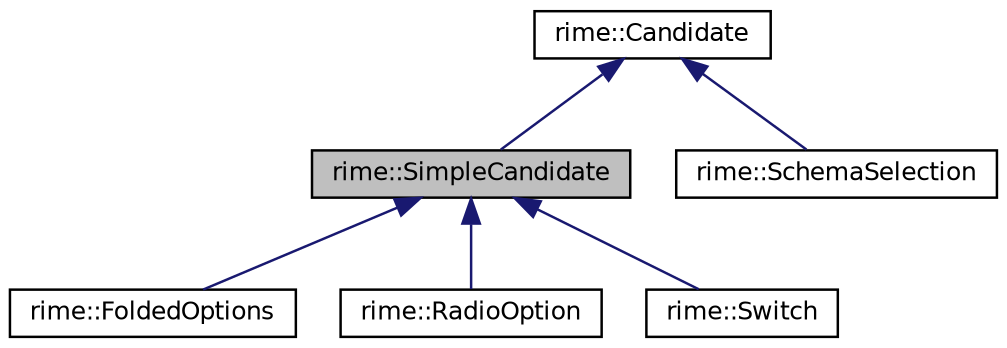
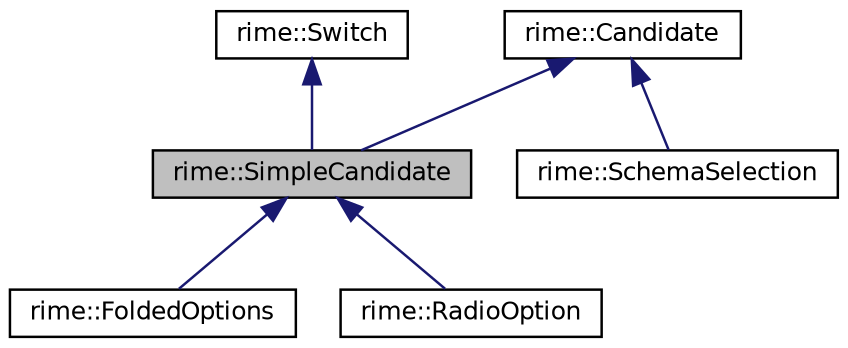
(618, 249) -> (312, 117)
